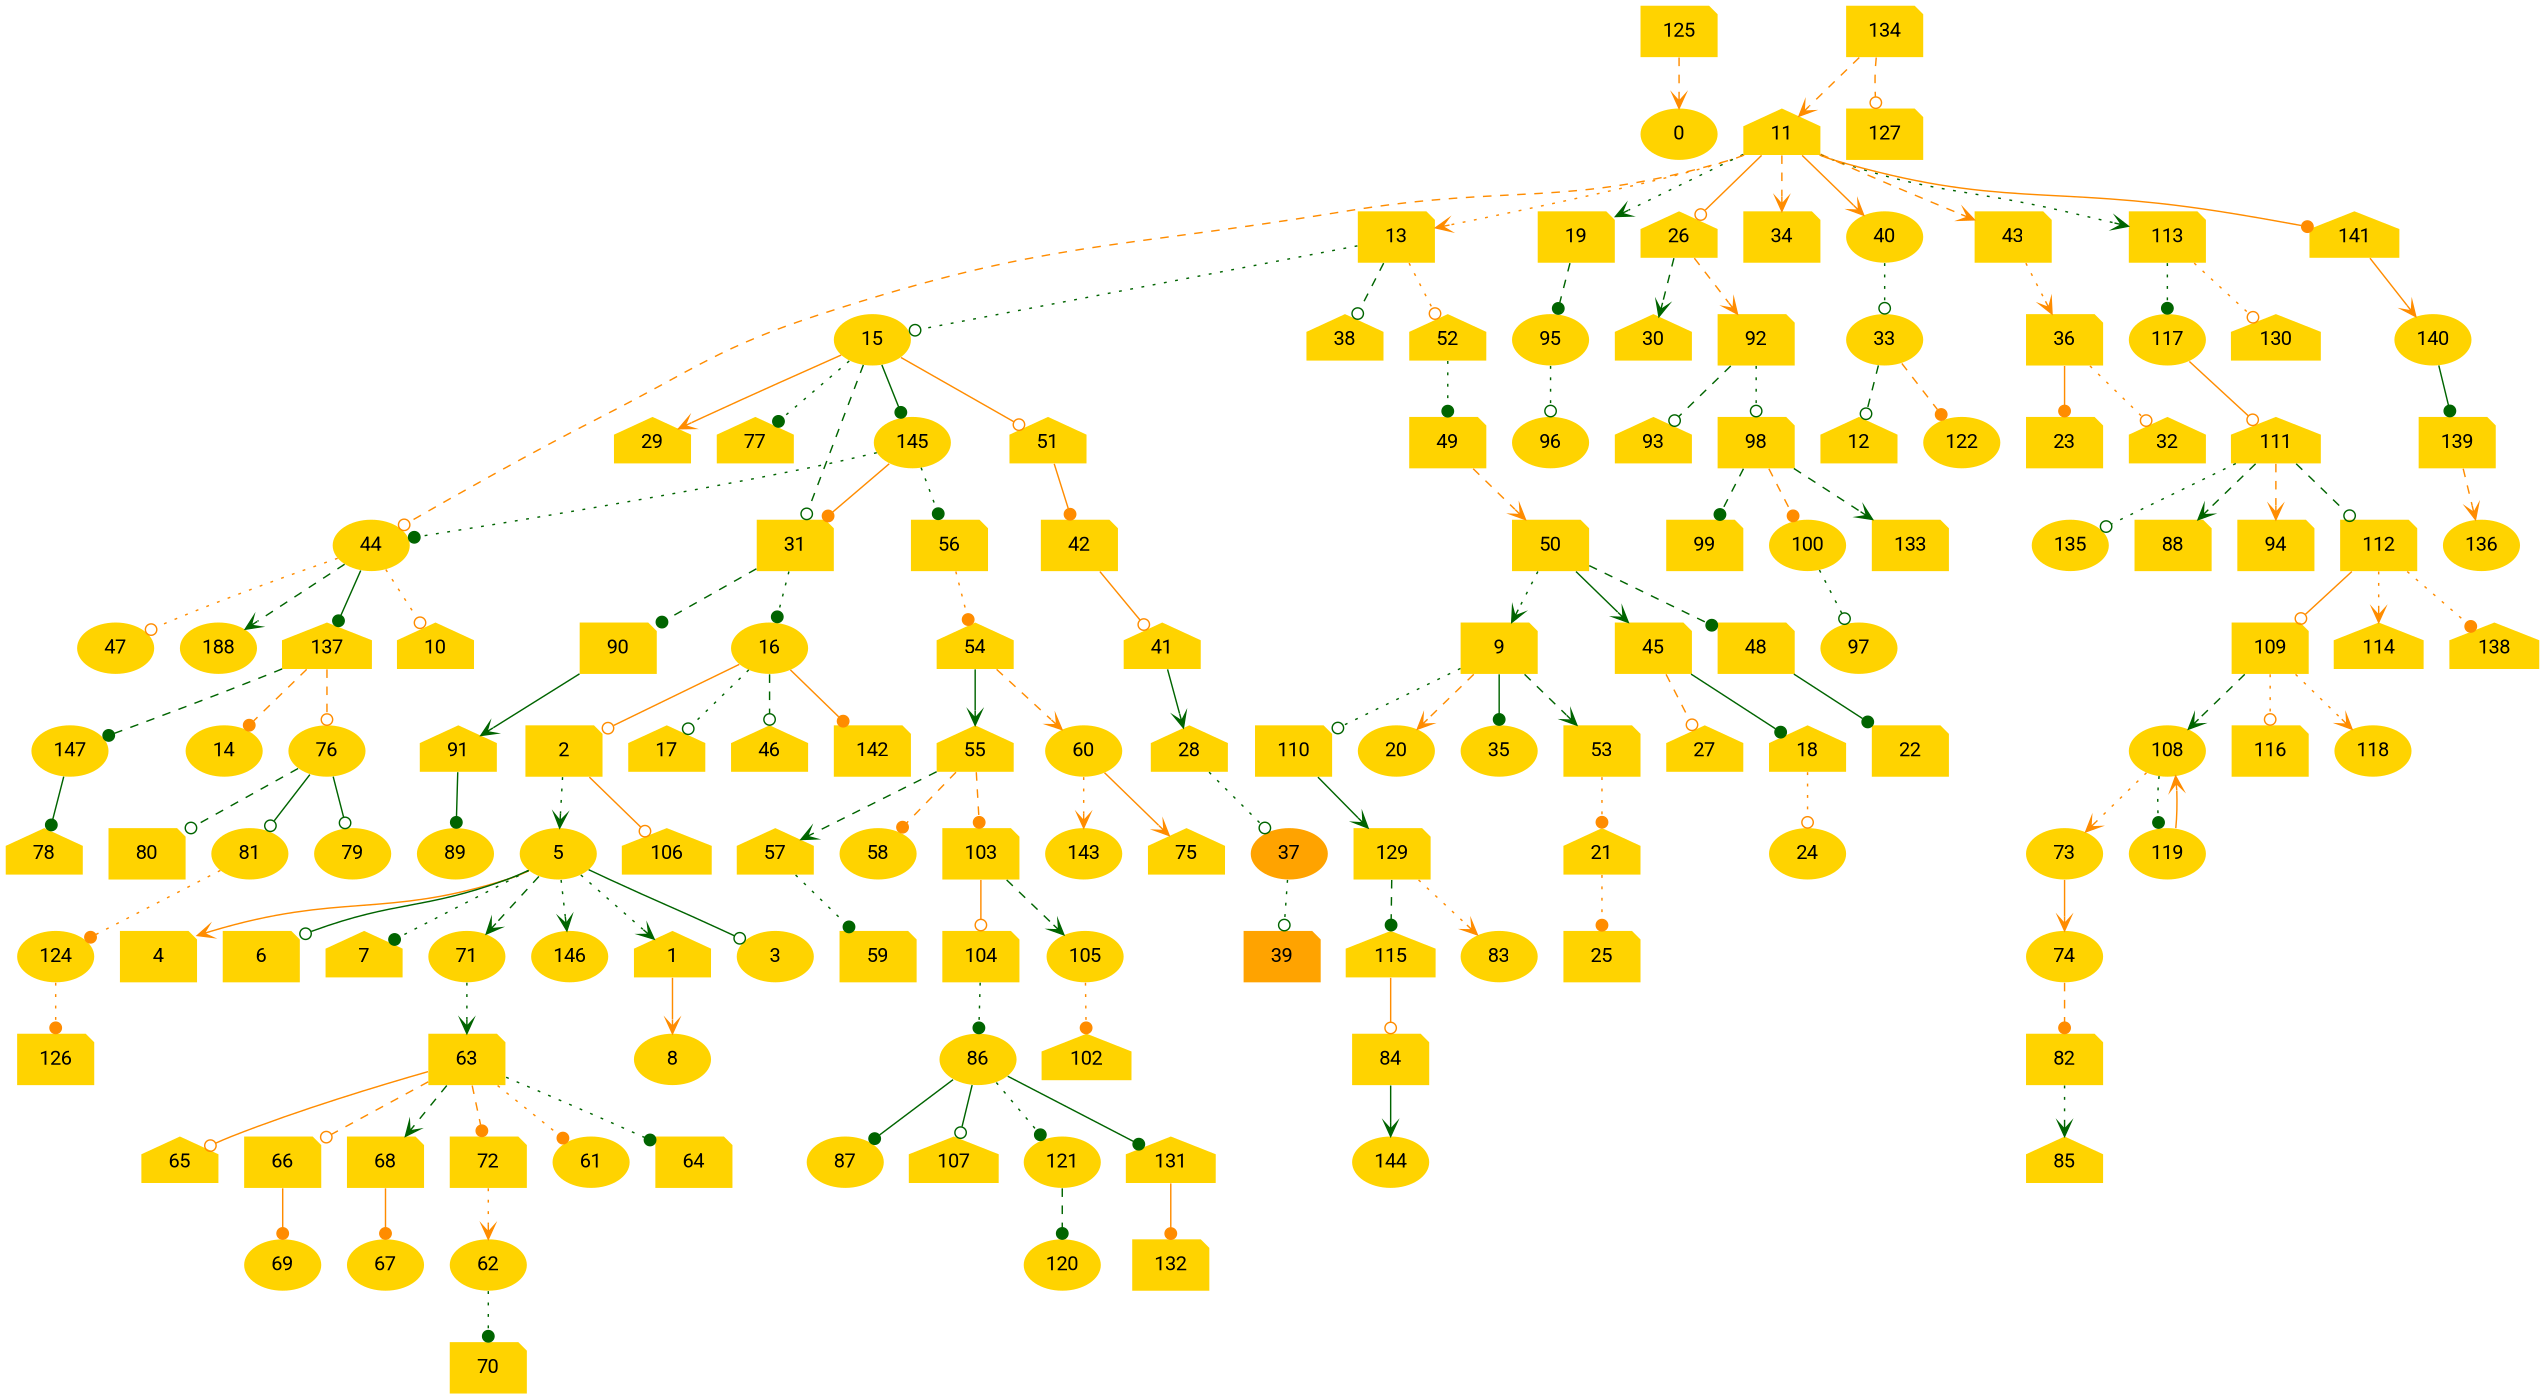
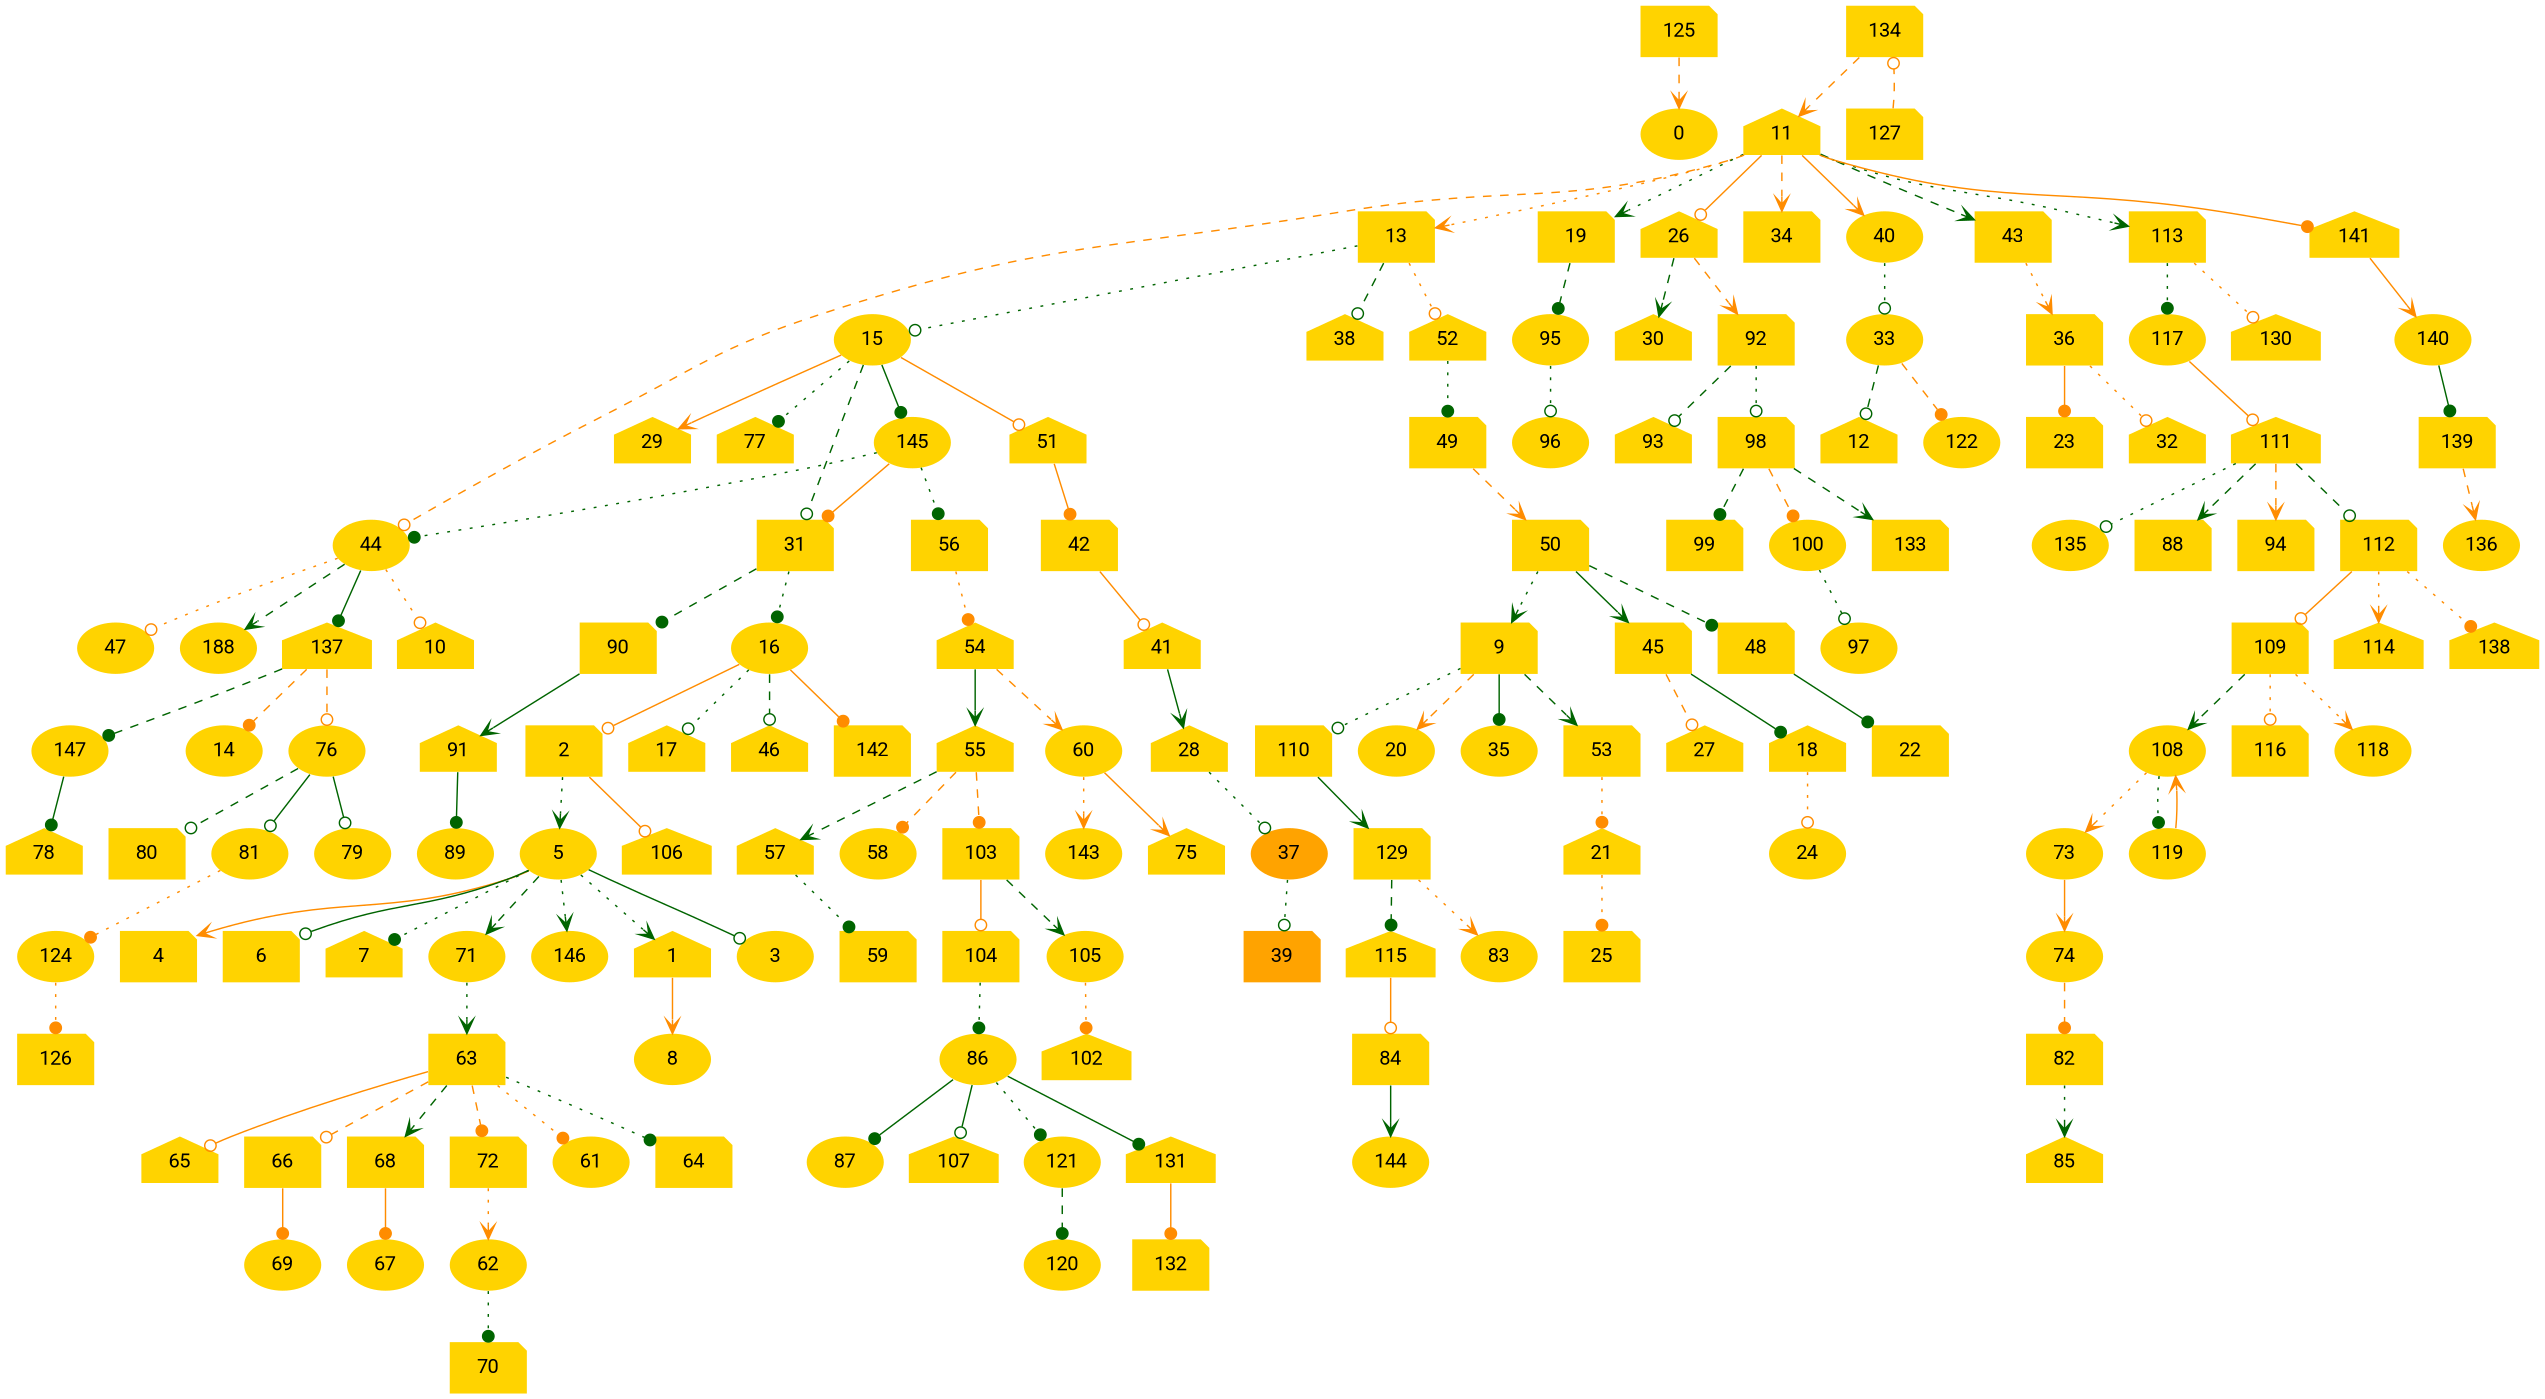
(1875, 77) -> (1894, 89)
(1901, 189) -> (1901, 189)
